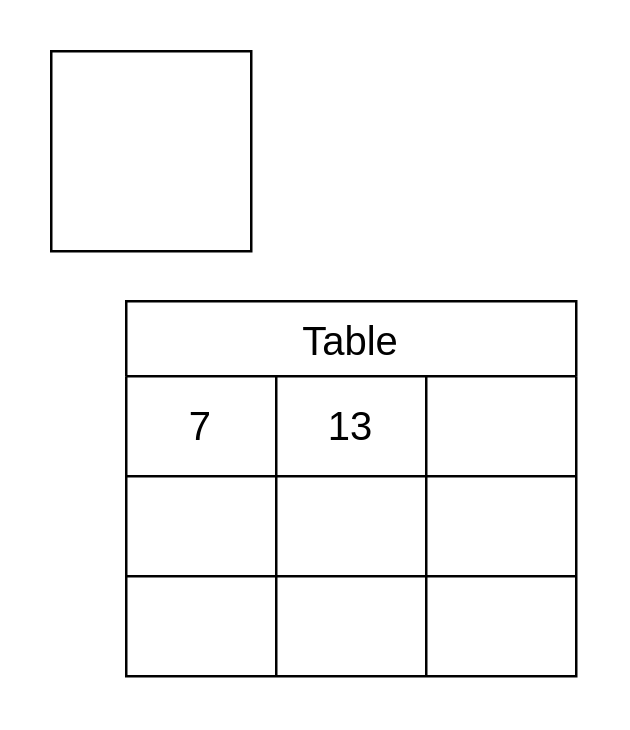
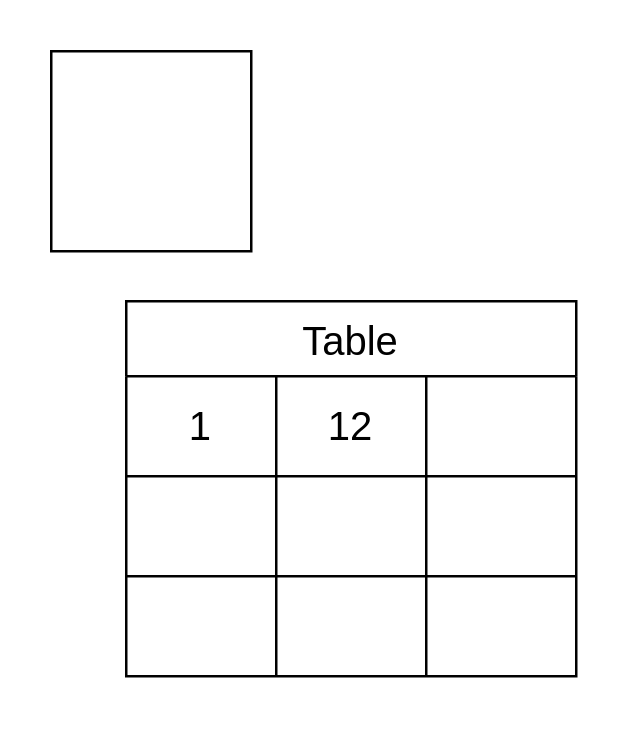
(201, 426) -> (201, 426)
(351, 426) -> (351, 426)
